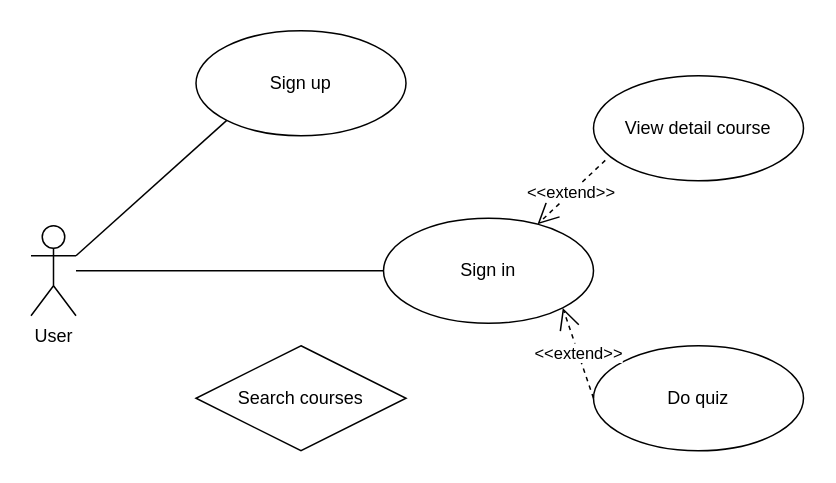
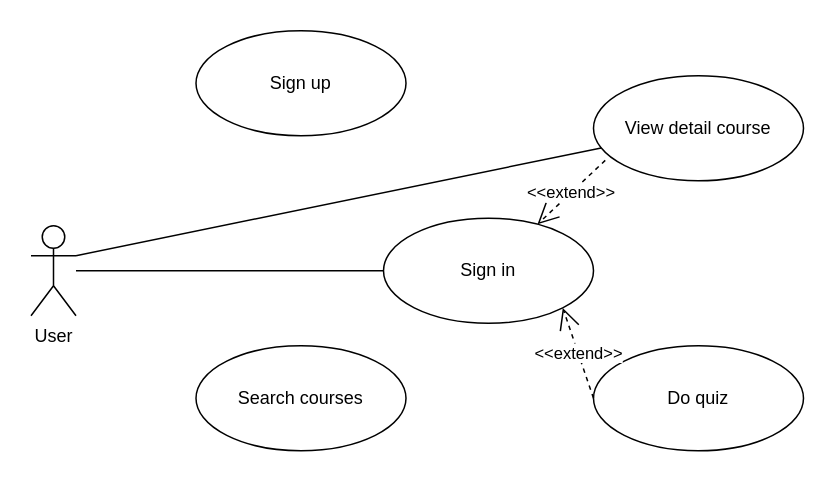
(151, 188) -> (339, 202)
(301, 398) -> (301, 398)
